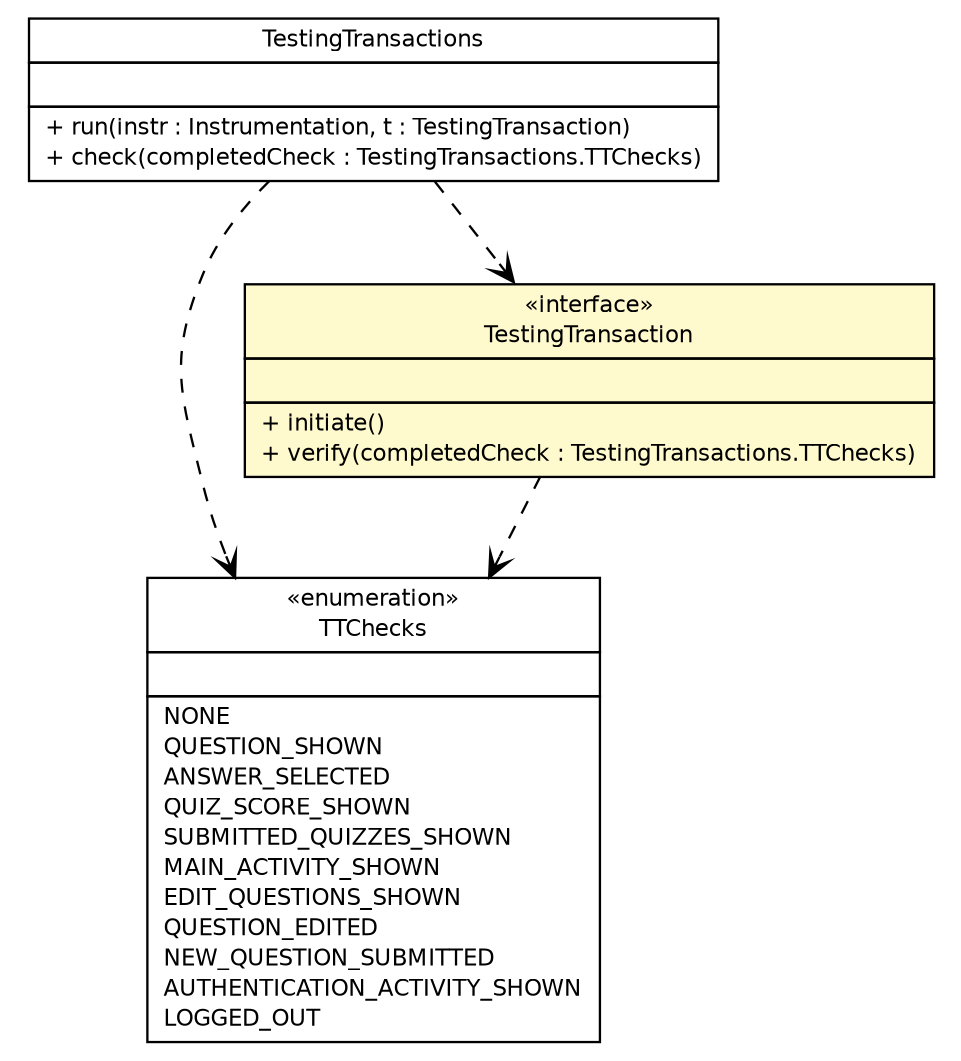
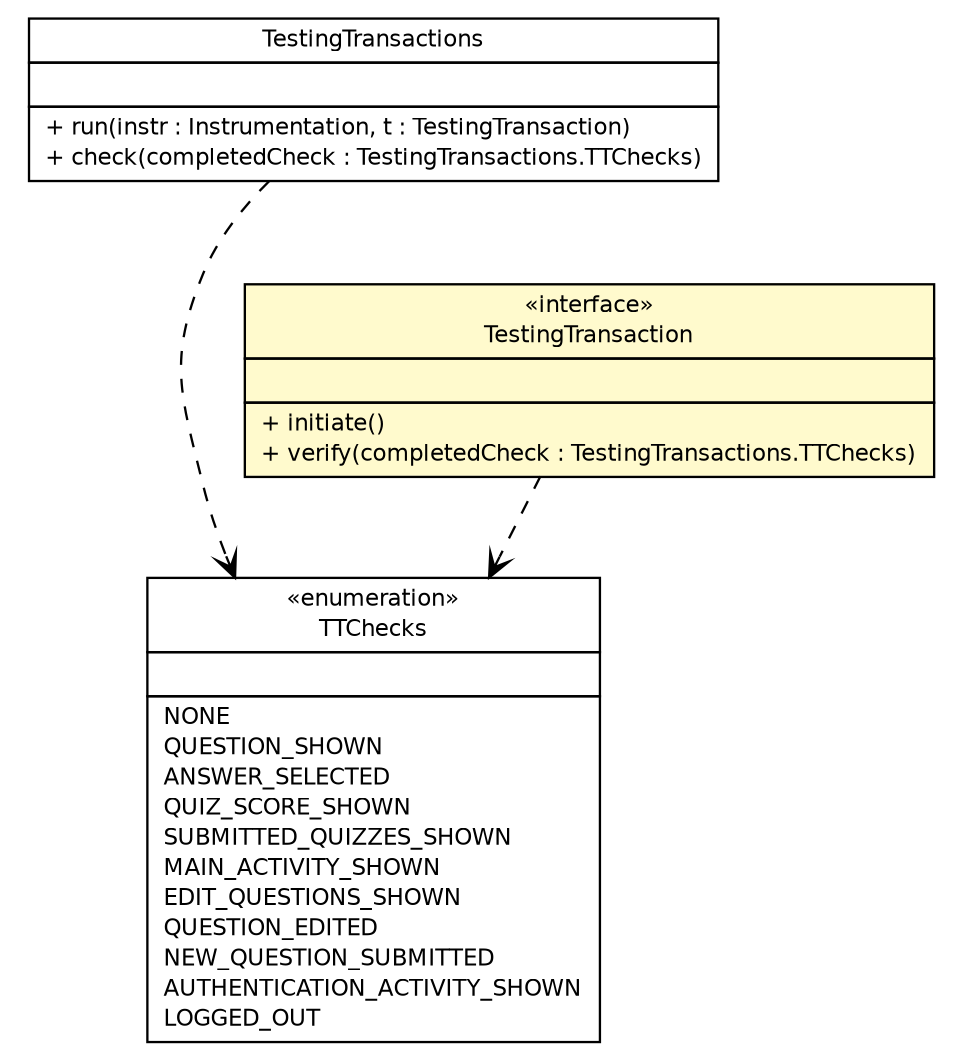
(467, 223) -> none
